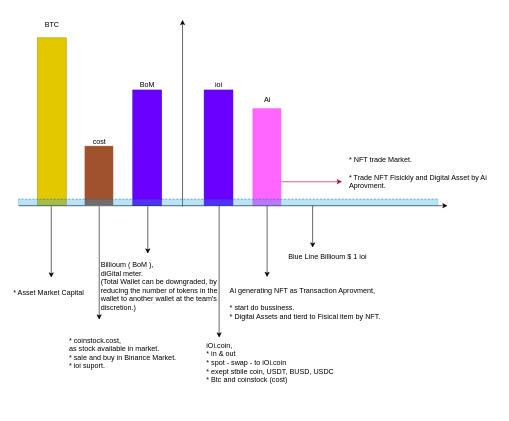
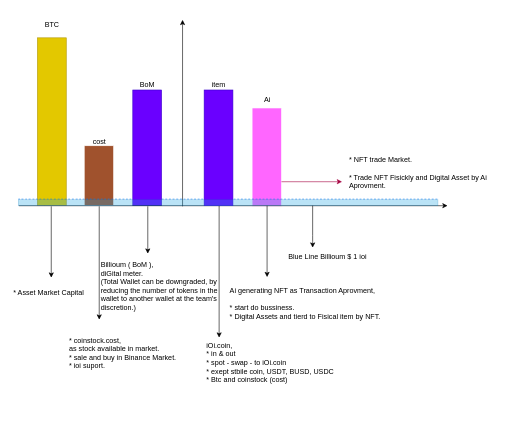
(219, 85) -> (219, 85)
